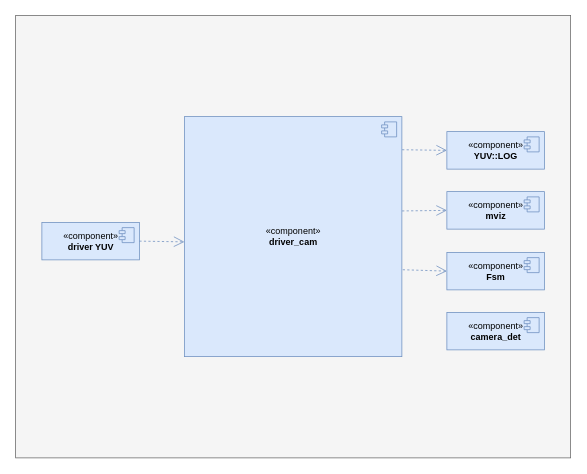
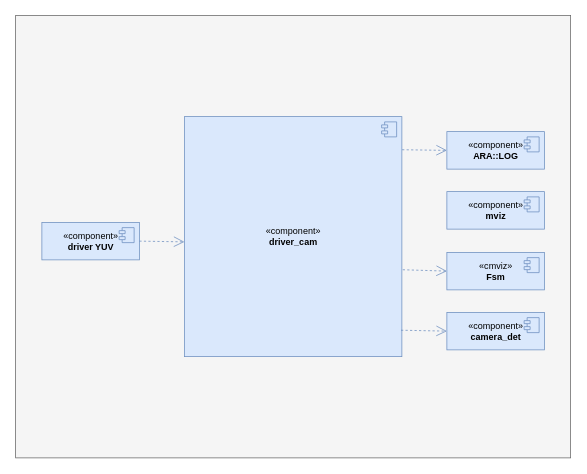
(496, 150) -> (496, 150)
(423, 211) -> none
(496, 271) -> (496, 271)
none -> (423, 331)
